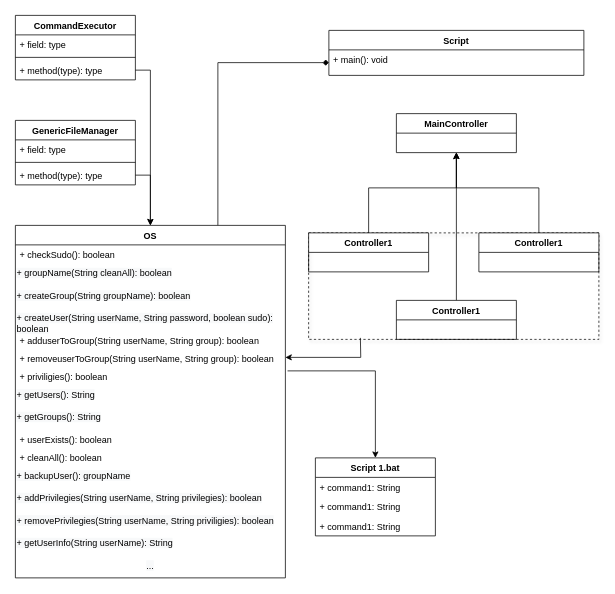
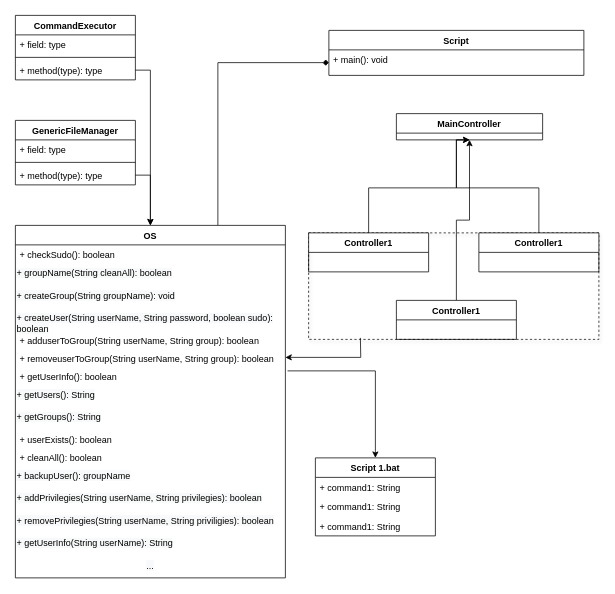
(456, 133) -> (470, 127)
(111, 296) -> (103, 296)
(69, 377) -> (75, 377)
